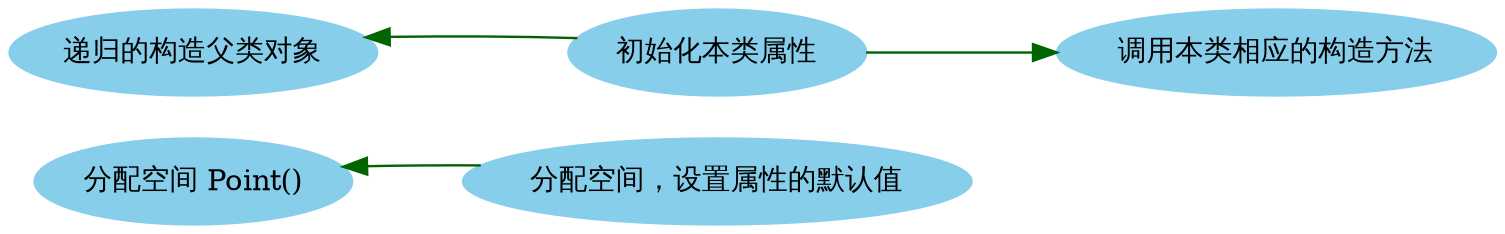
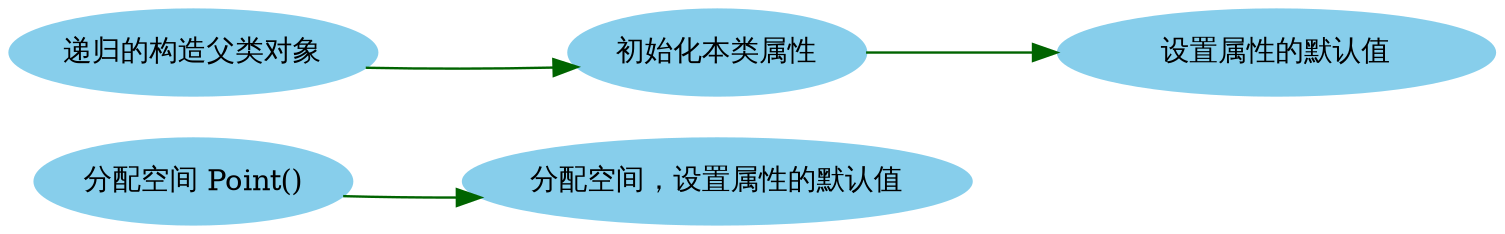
(484, 37) -> (460, 69)
(1277, 53) -> (1277, 53)
(424, 165) -> (400, 197)
